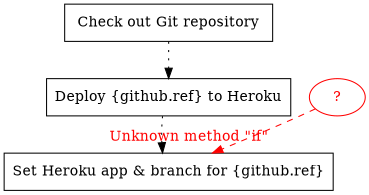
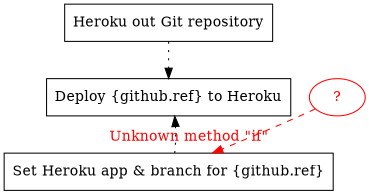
(169, 23) -> (169, 23)
(162, 129) -> (176, 140)
